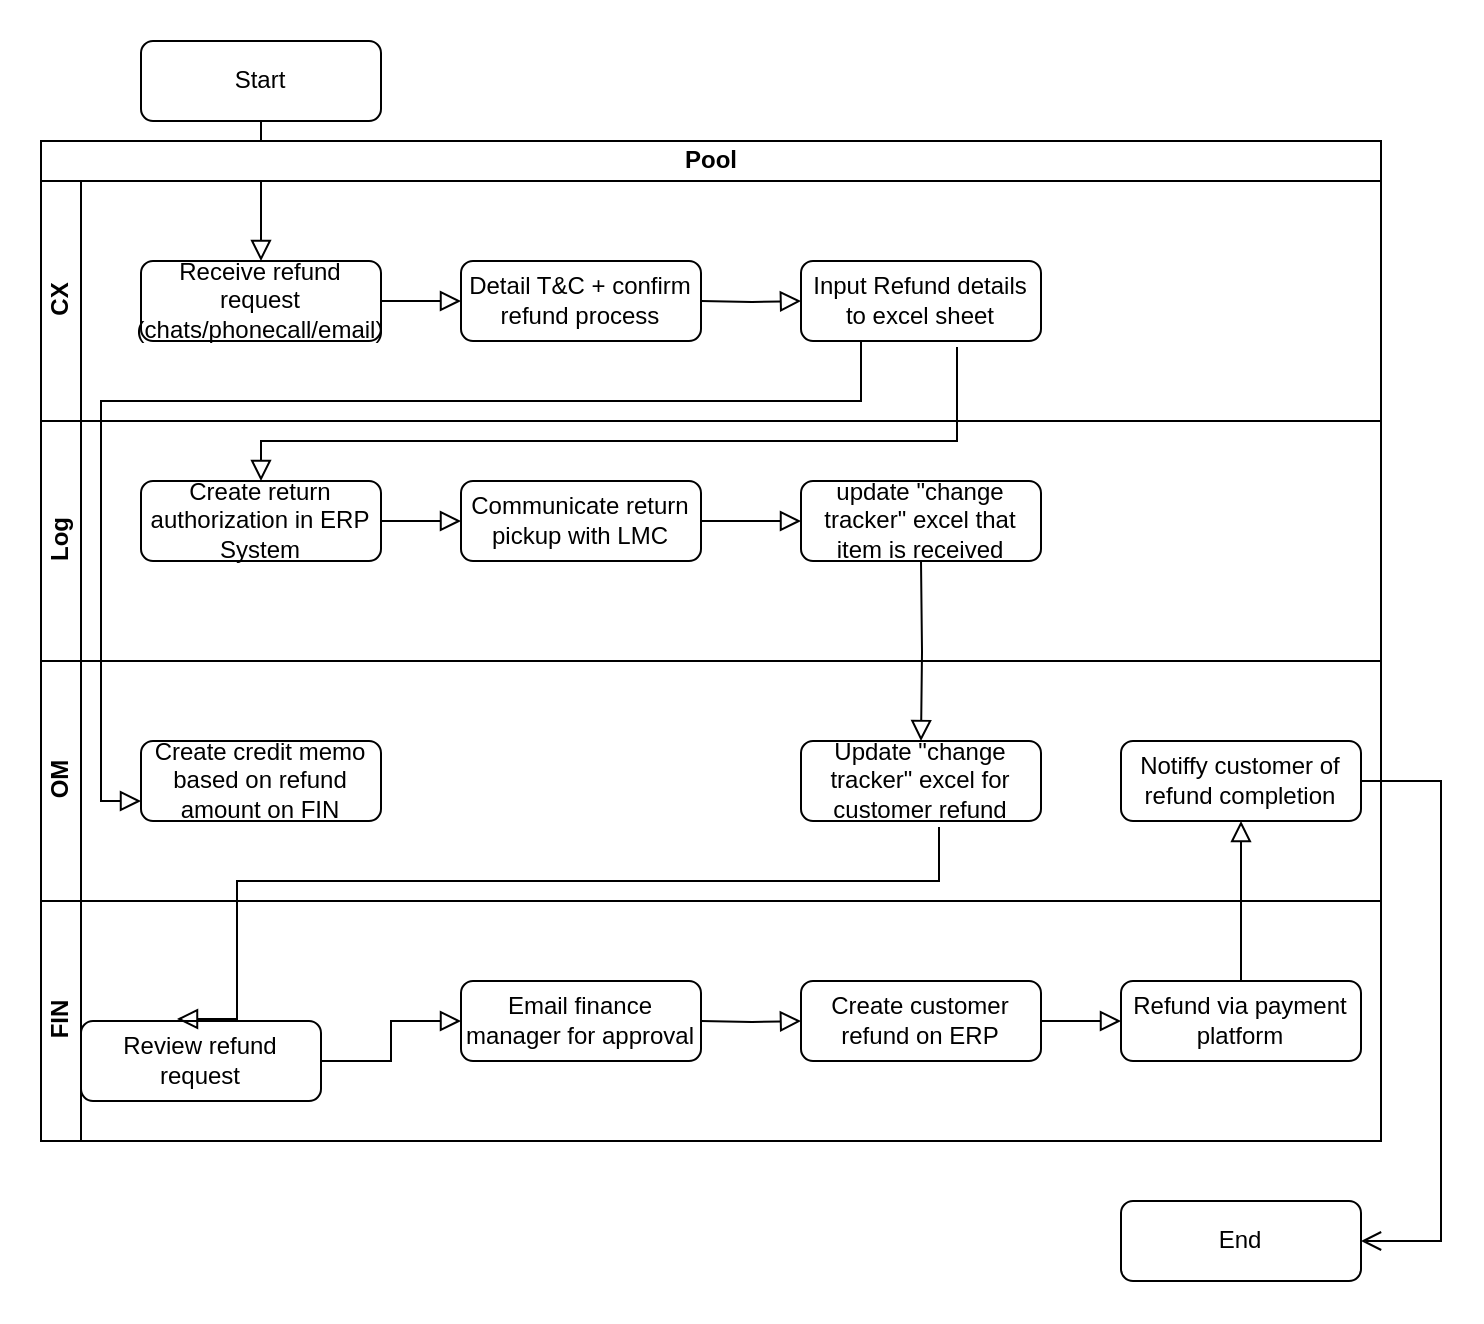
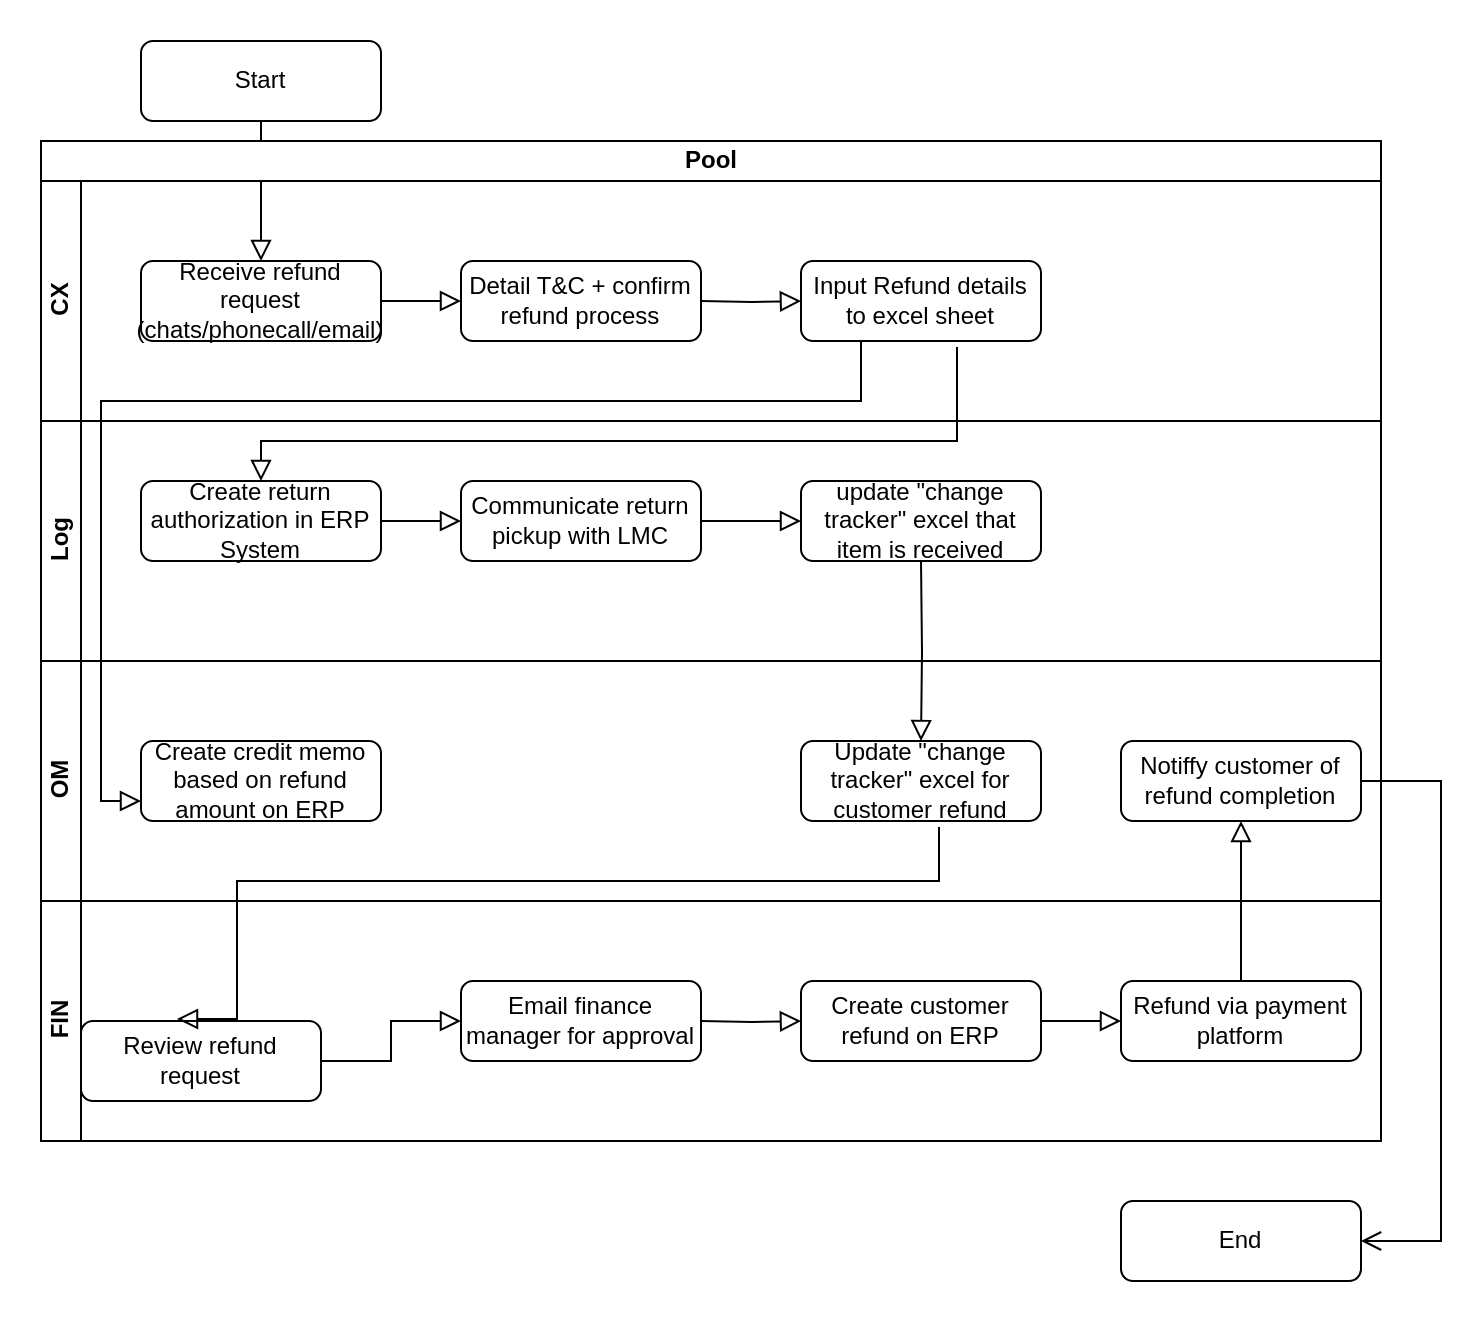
(261, 781) -> (261, 781)
